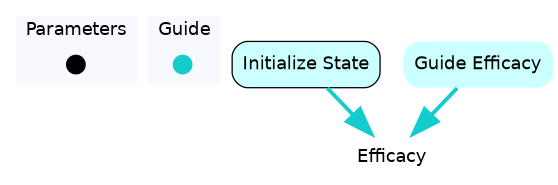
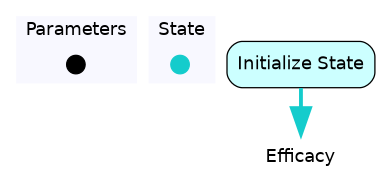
(185, 30) -> (182, 30)
(478, 65) -> none
